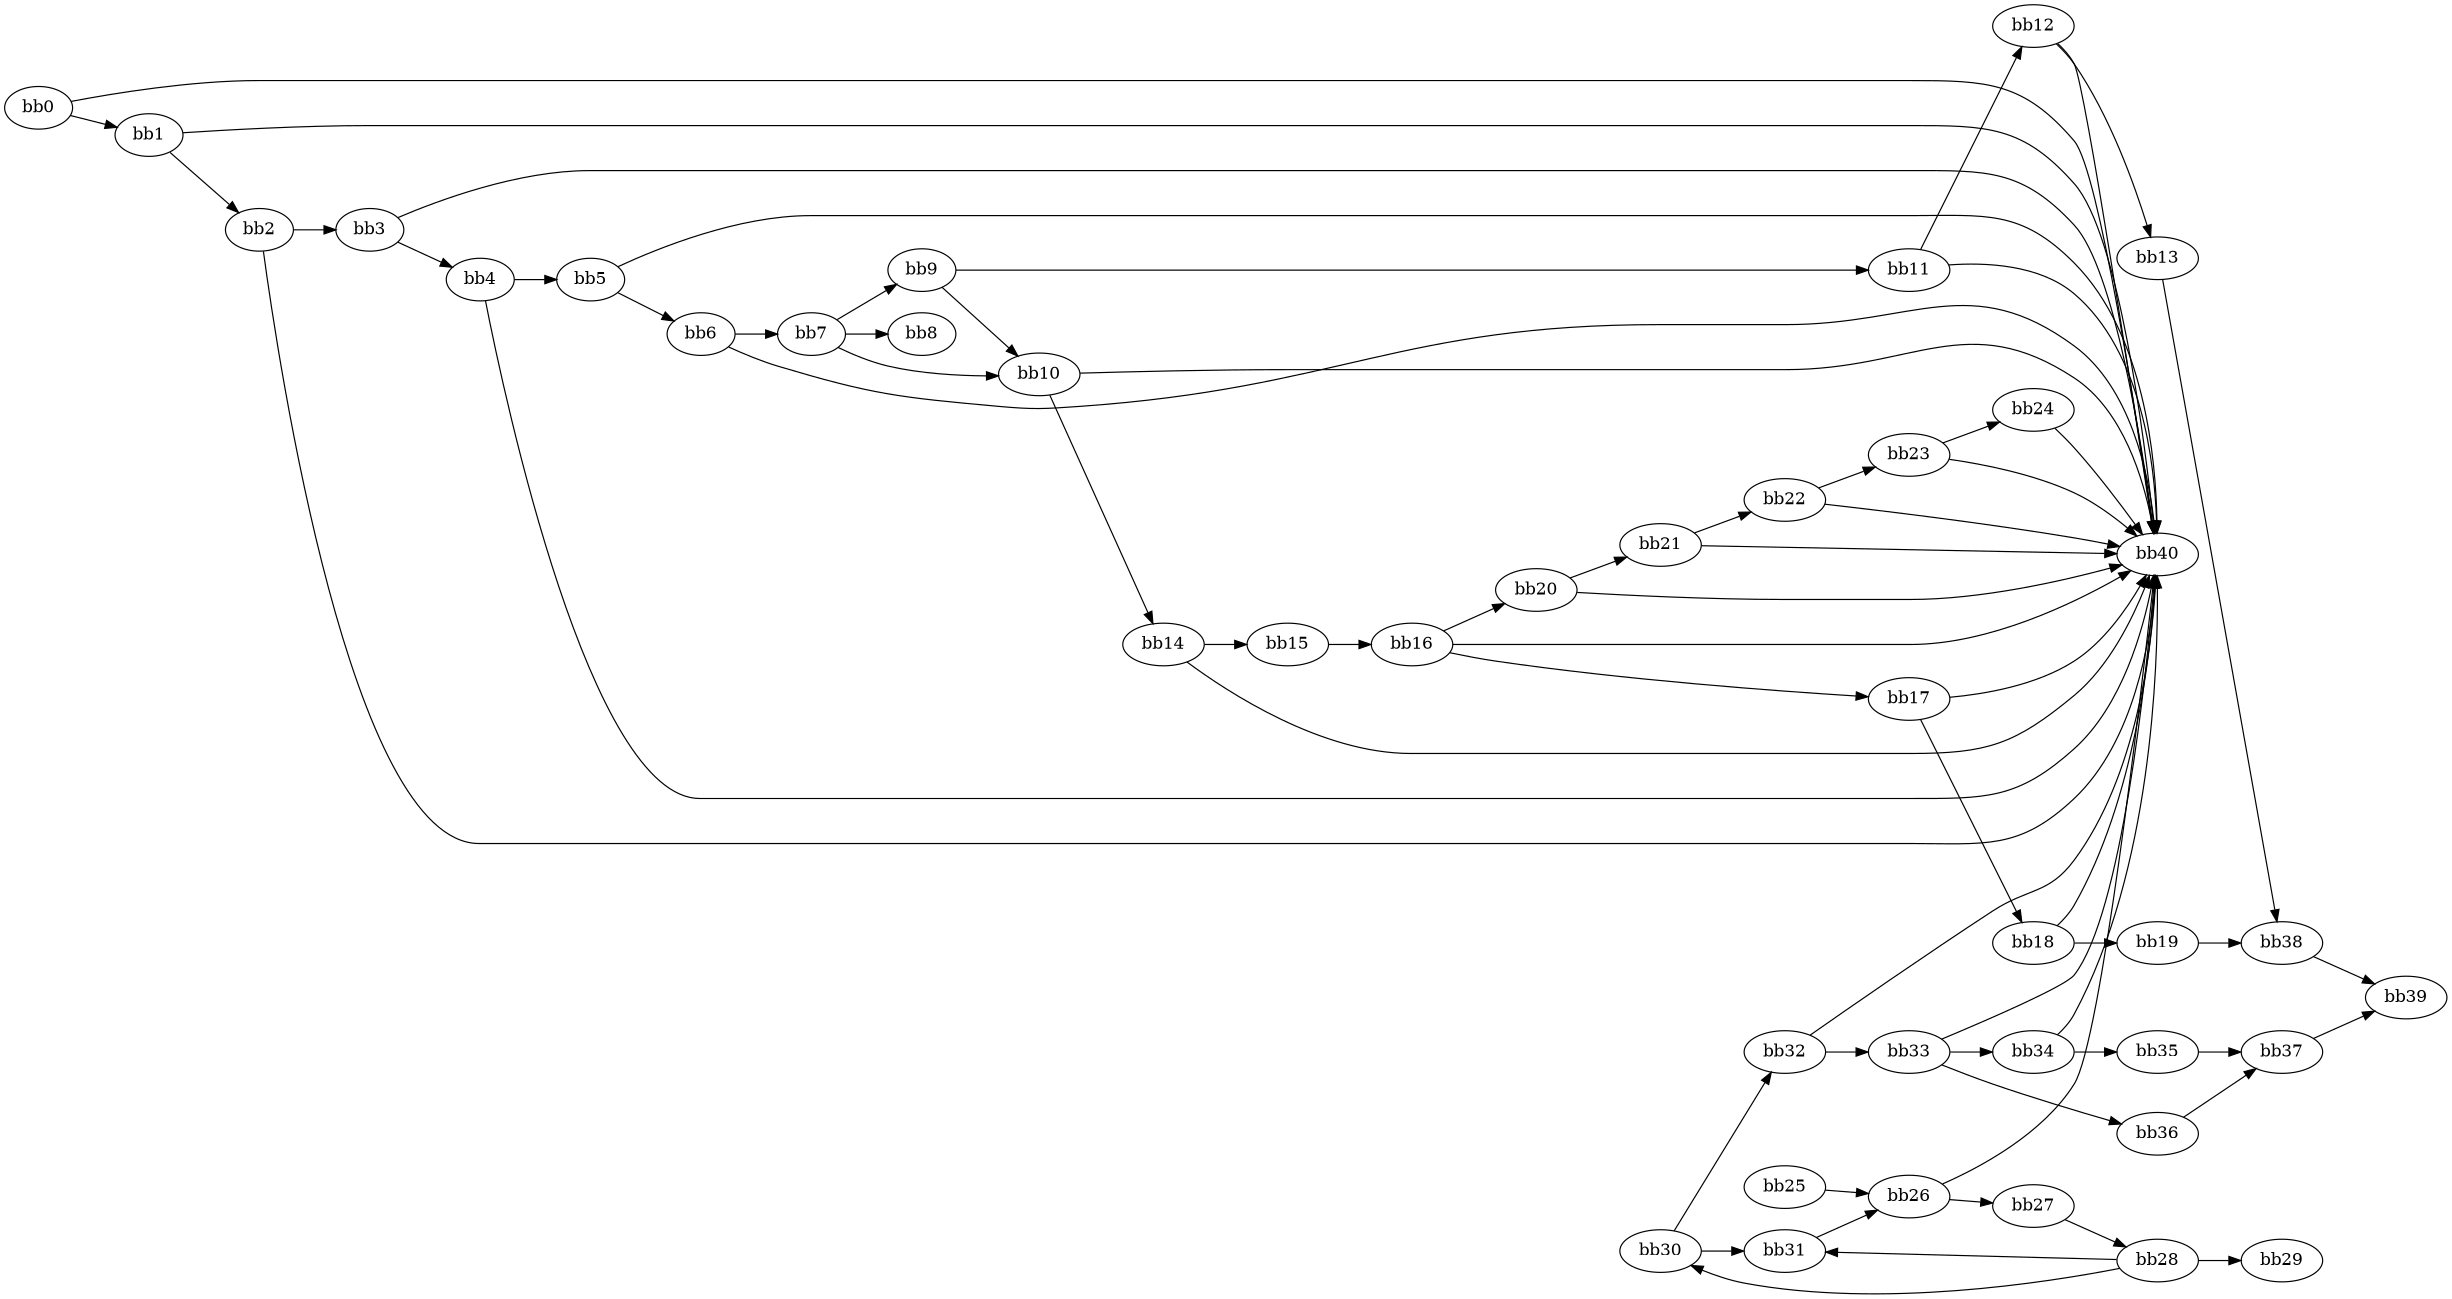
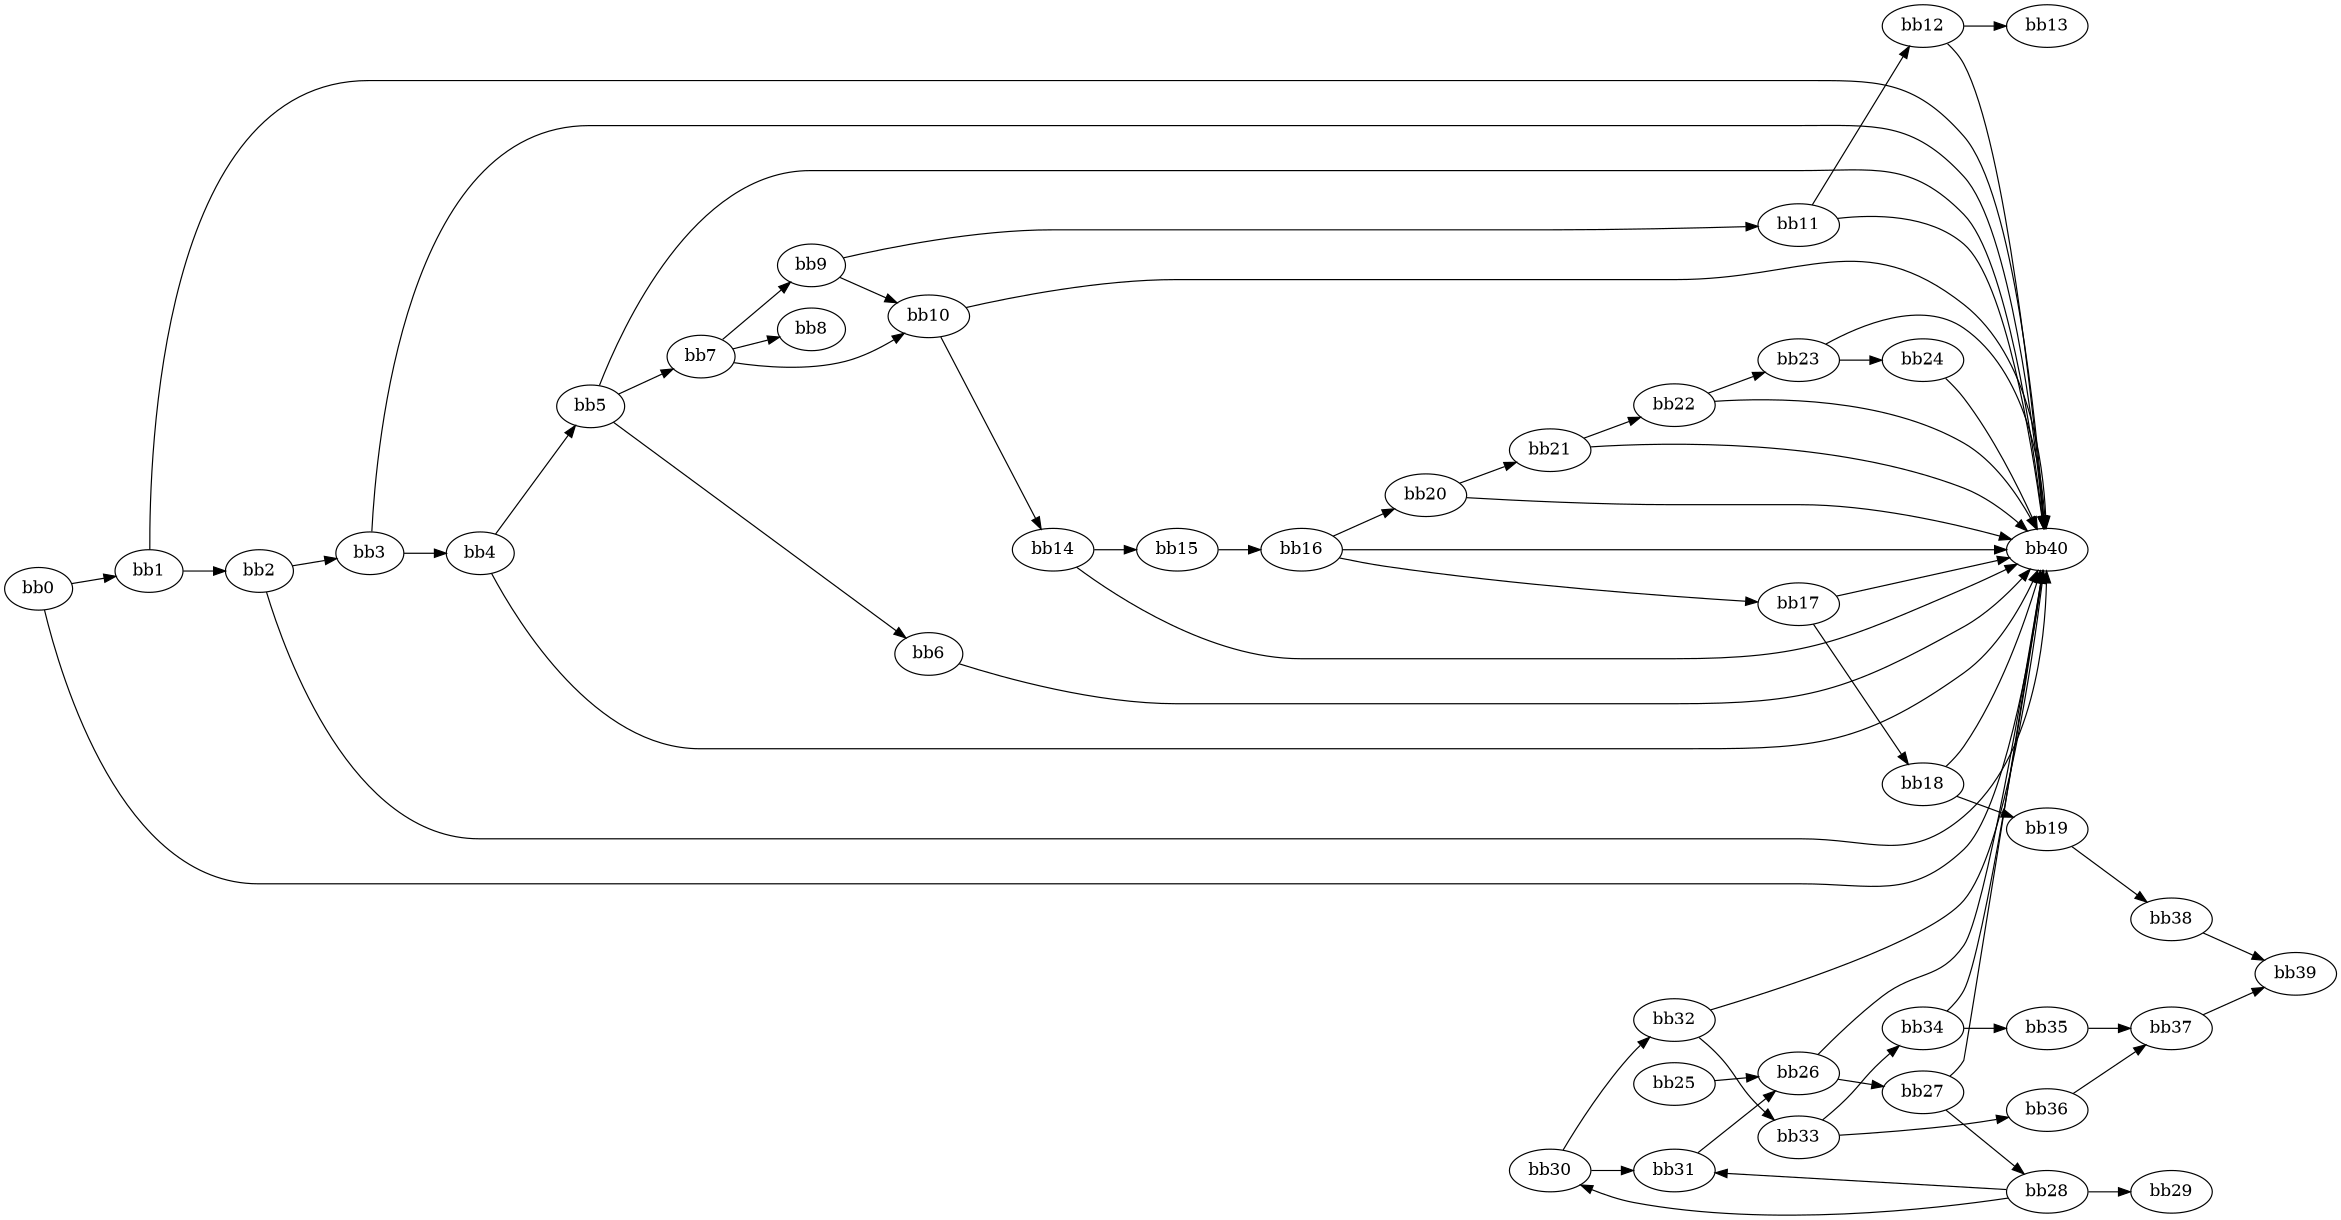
(750, 334) -> (640, 384)
(2219, 595) -> none
(2102, 911) -> (2001, 832)
